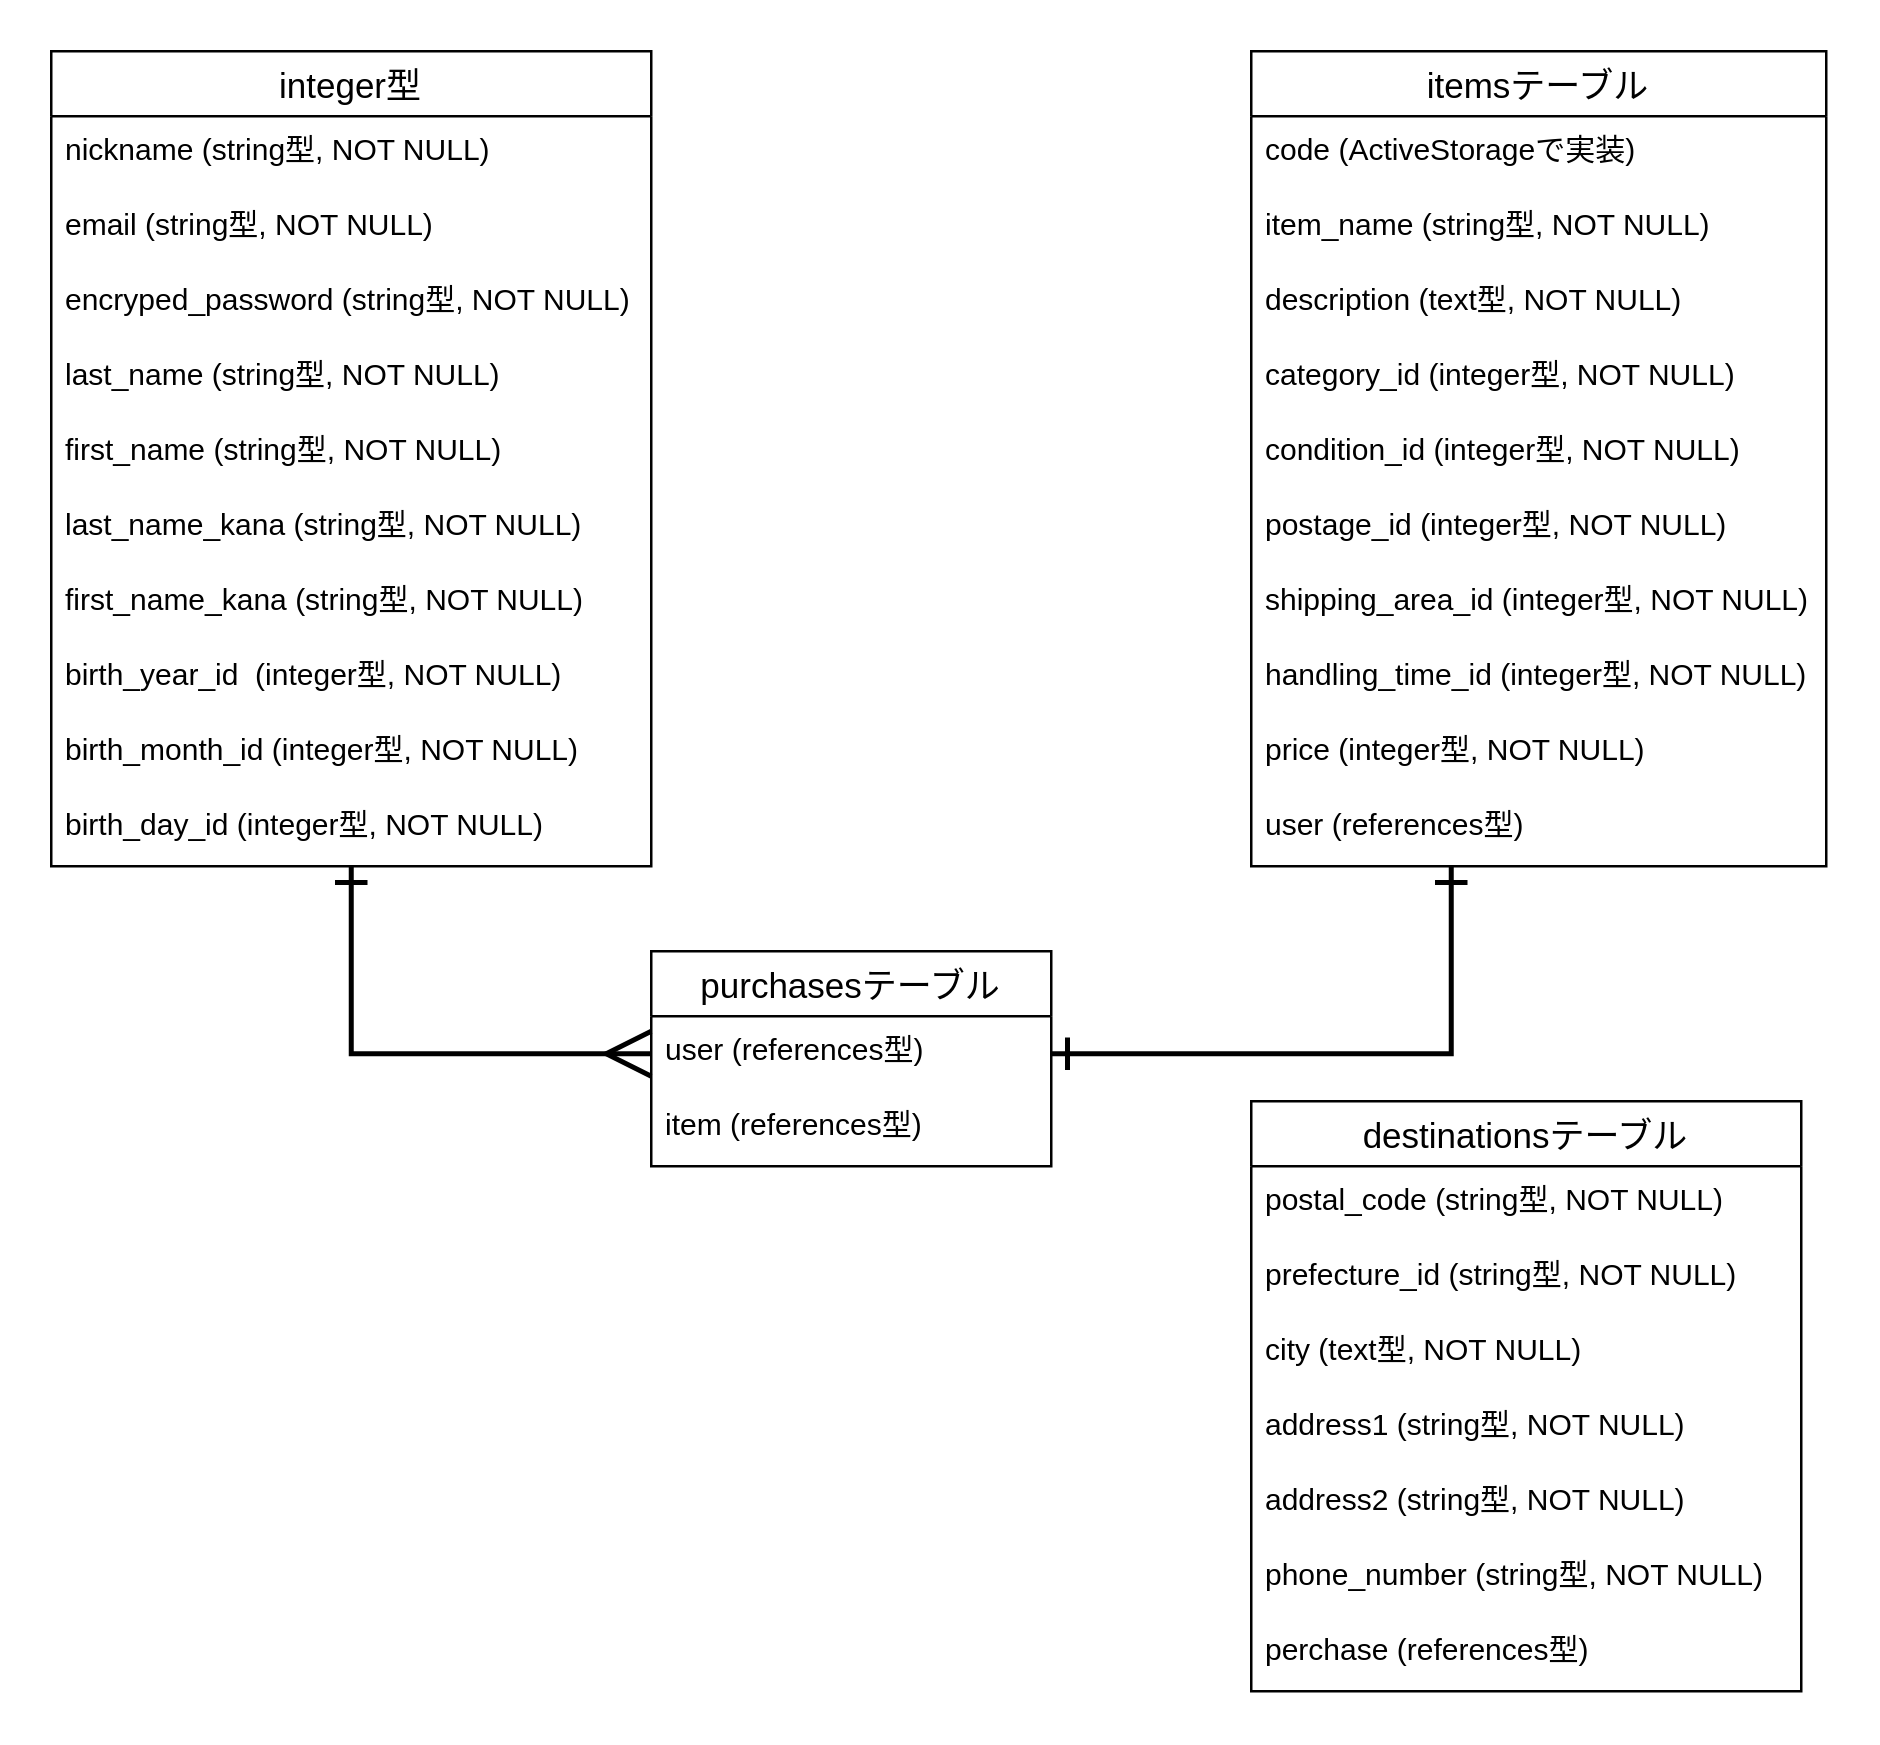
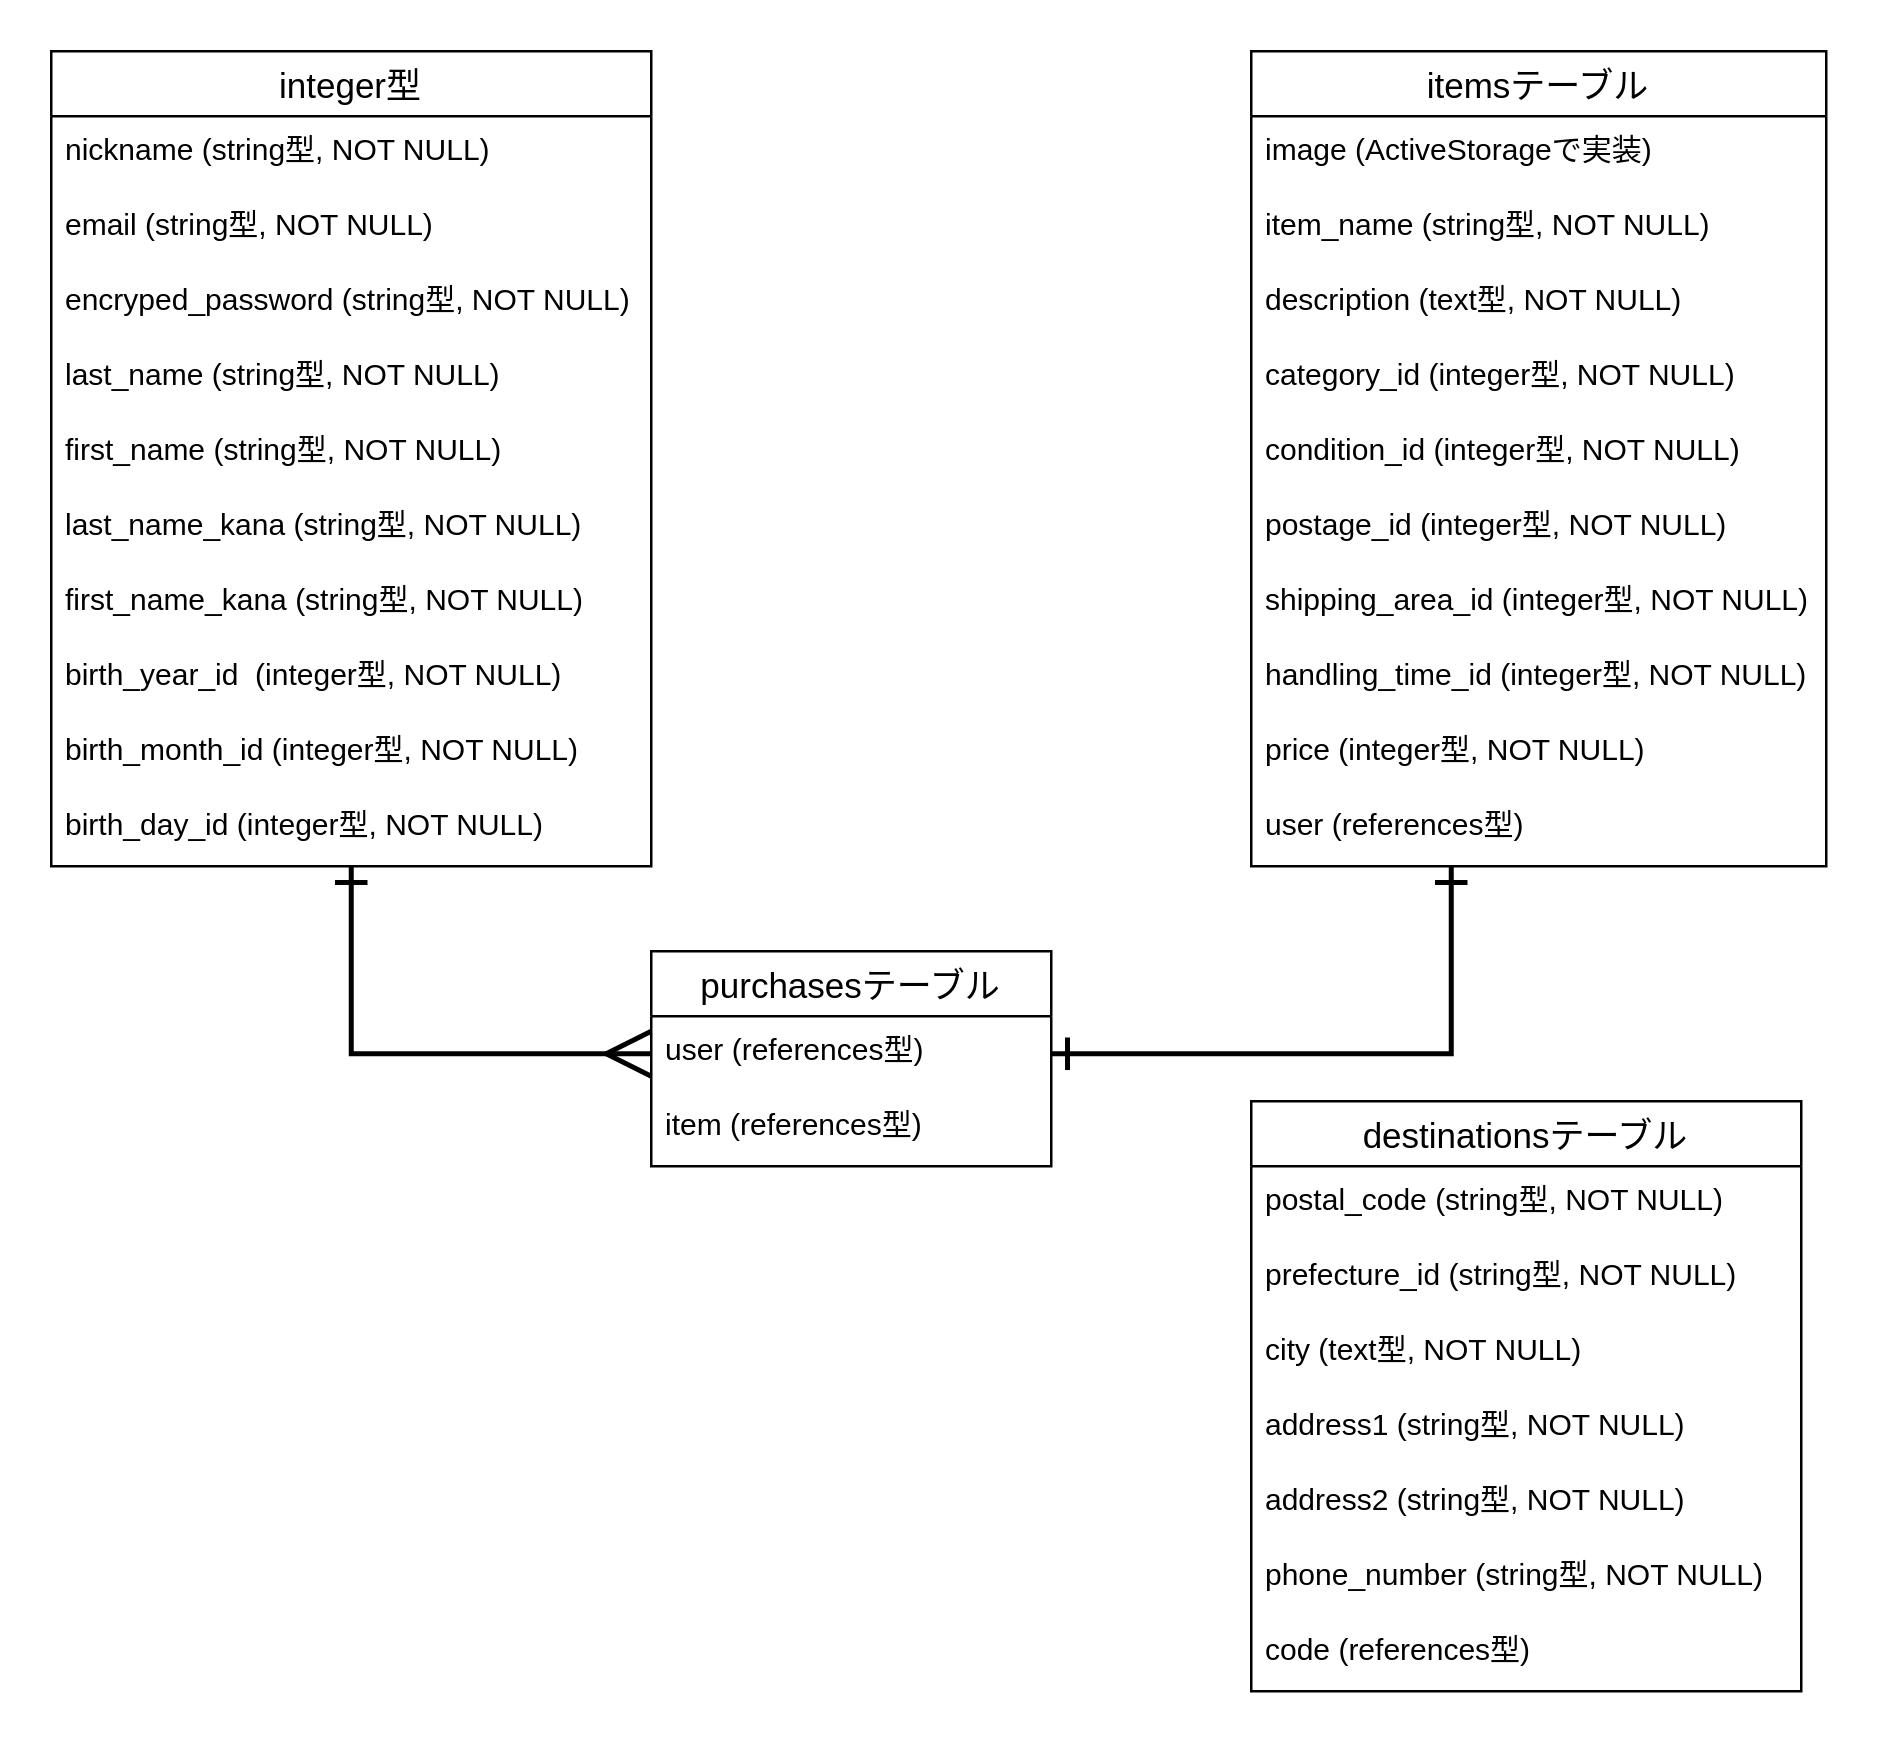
(1470, 150) -> (1475, 150)
(1453, 1650) -> (1419, 1650)
